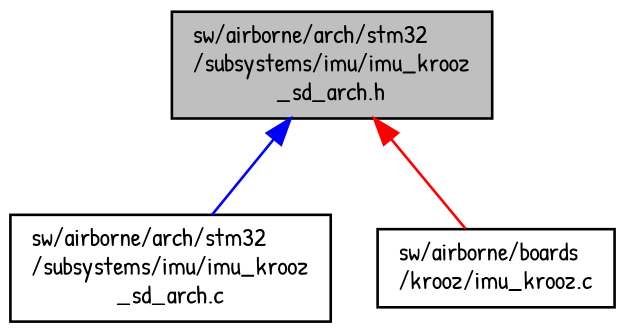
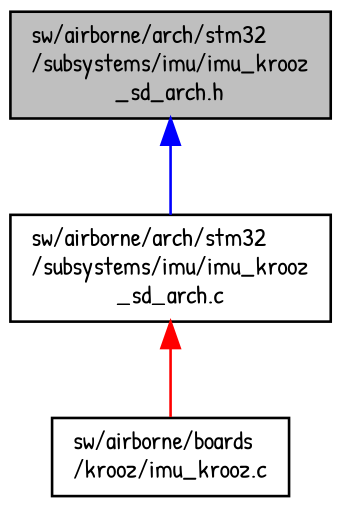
(428, 184) -> (171, 383)
